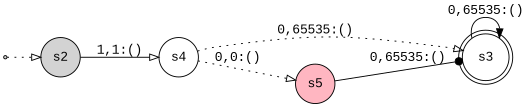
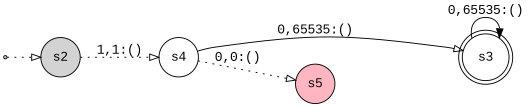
(326, 37) -> (326, 37)
(115, 57) -> (115, 57)
(395, 71) -> none
